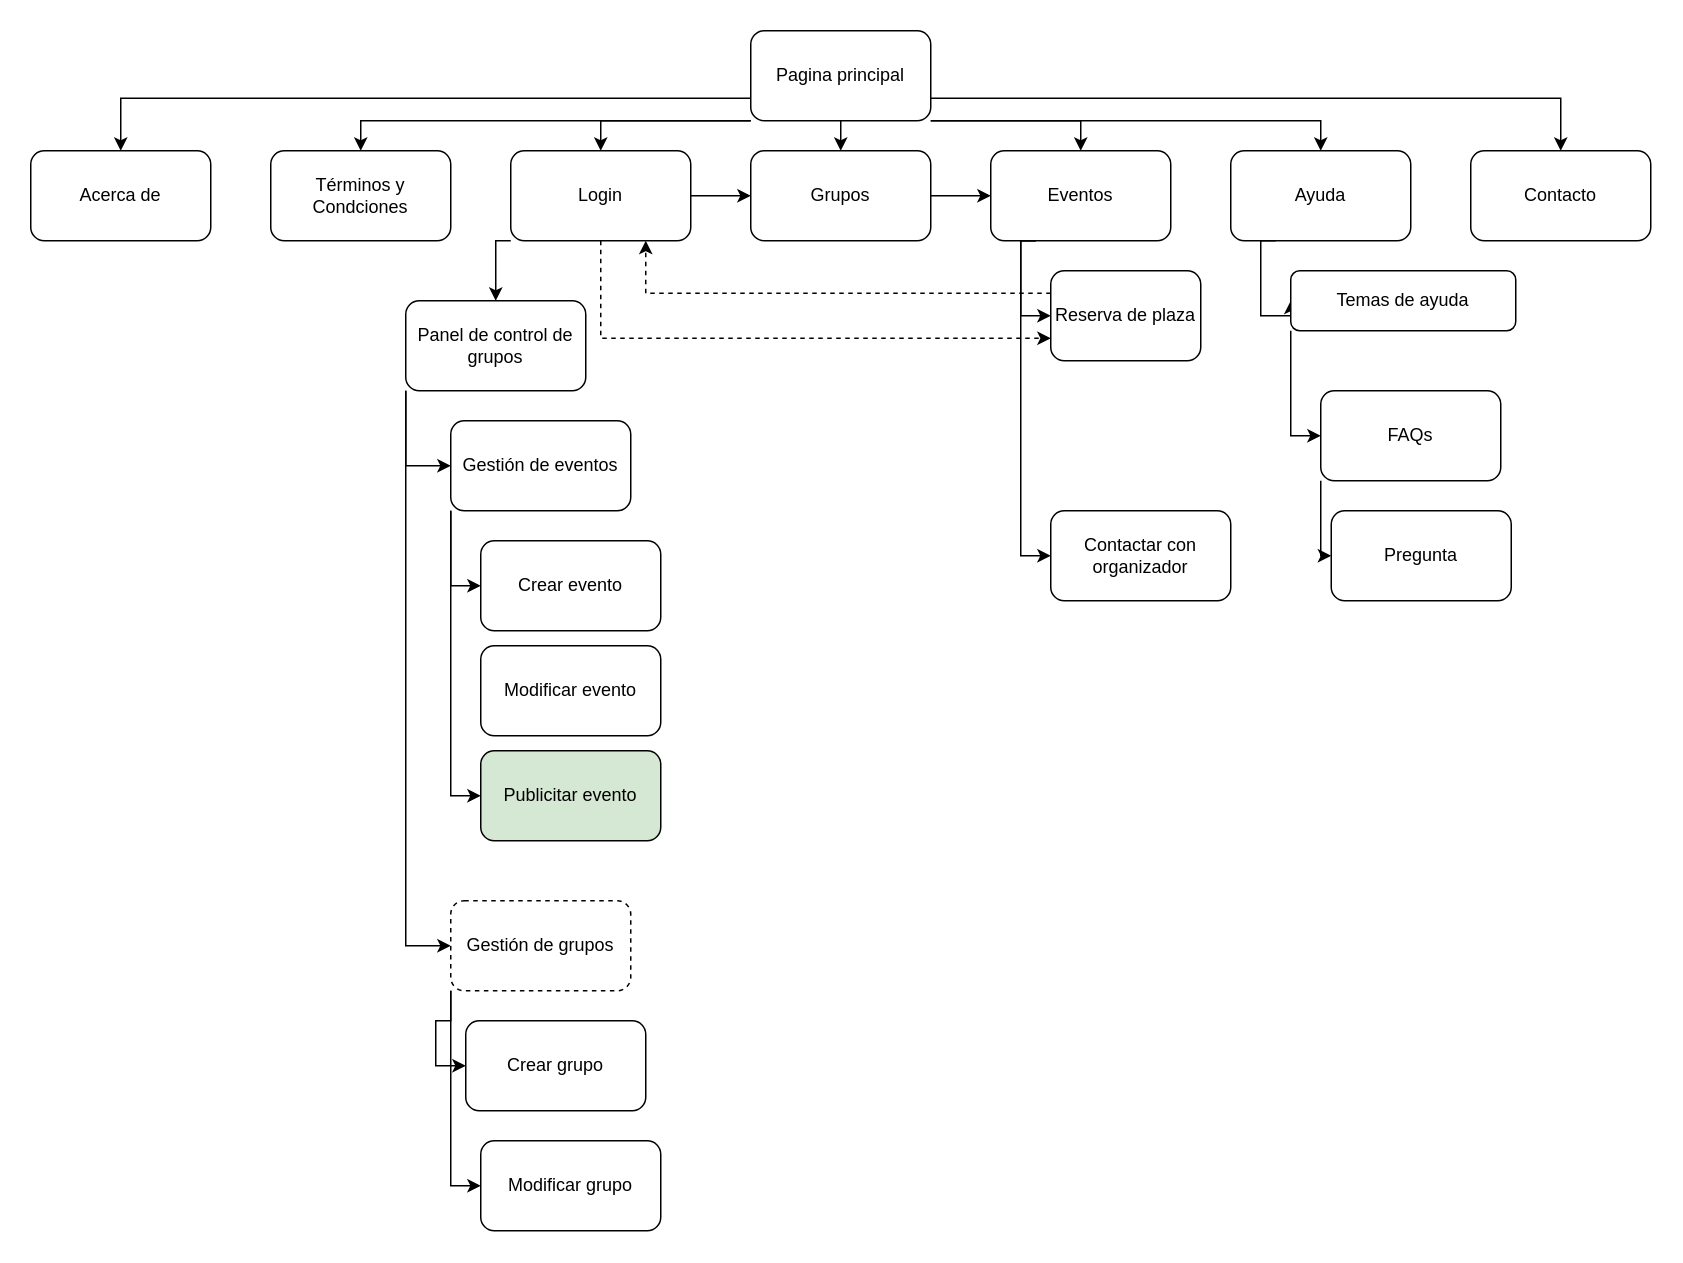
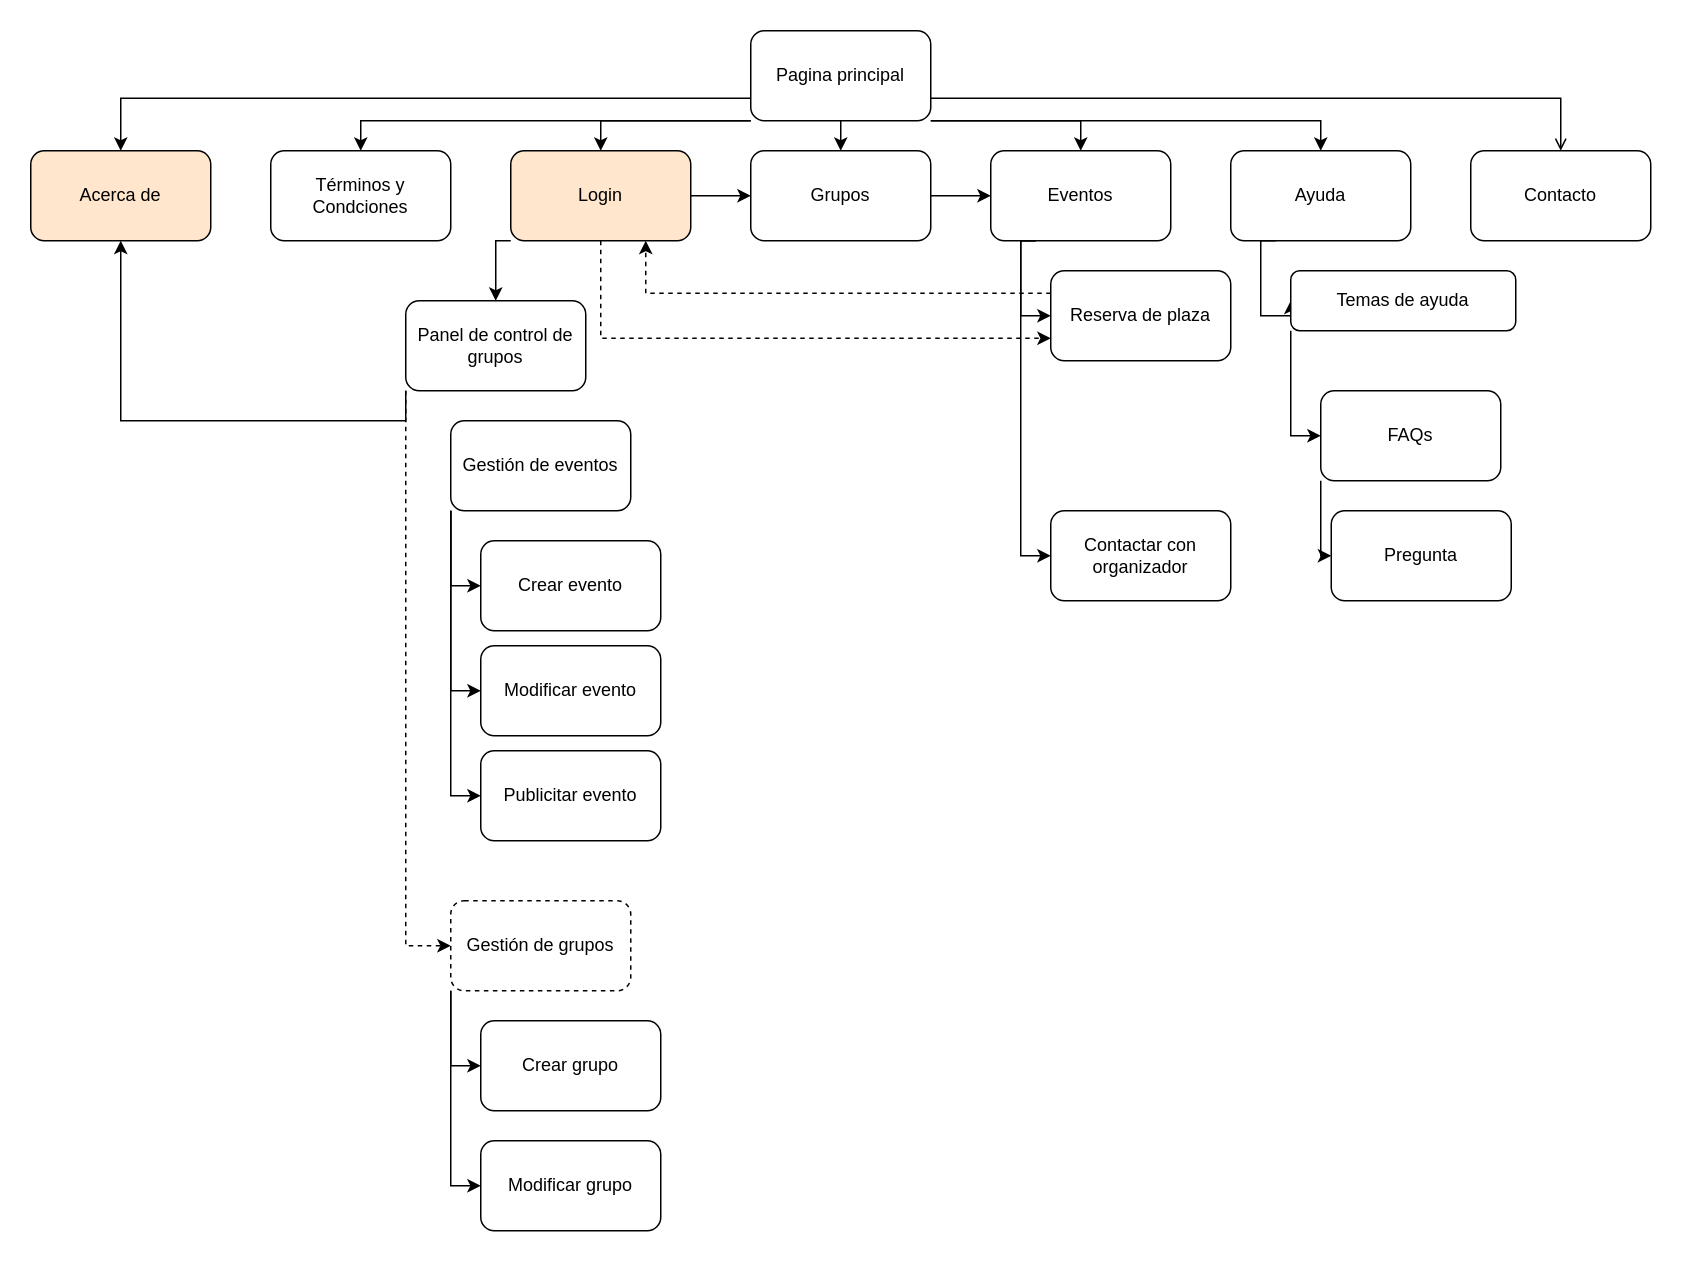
(1561, 139) -> (1561, 141)
(121, 196) -> (121, 196)
(601, 196) -> (601, 196)
(1126, 316) -> (1141, 316)
(424, 466) -> (177, 421)
none -> (462, 691)
(406, 722) -> (406, 722)
(571, 796) -> (571, 796)
(556, 1066) -> (571, 1066)
